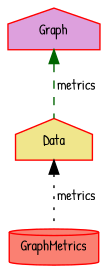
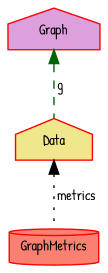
(75, 86) -> (59, 86)
